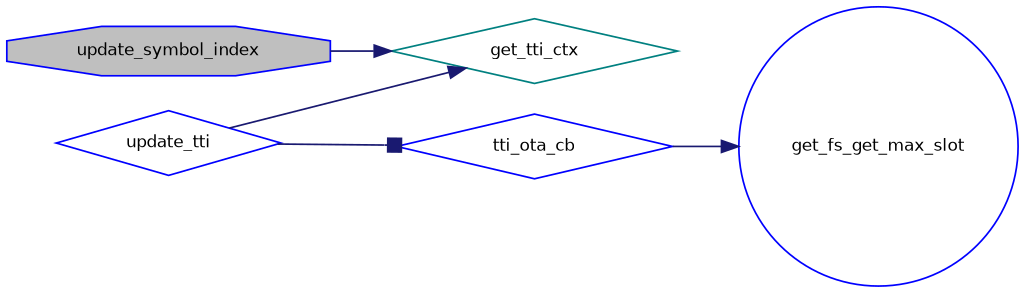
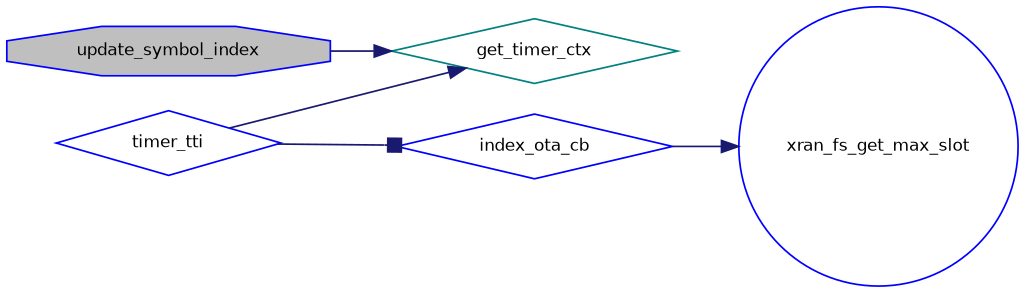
(535, 51) -> (535, 51)
(169, 143) -> (169, 143)
(535, 146) -> (535, 146)
(878, 146) -> (878, 146)
